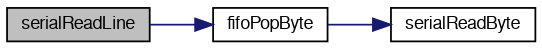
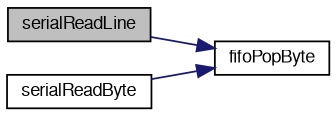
(350, 25) -> (174, 75)
